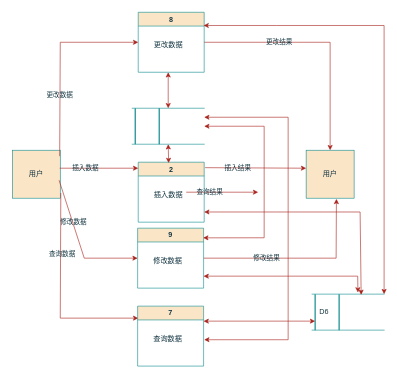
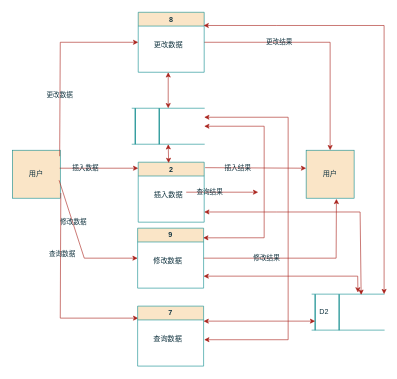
(324, 312) -> (324, 312)
